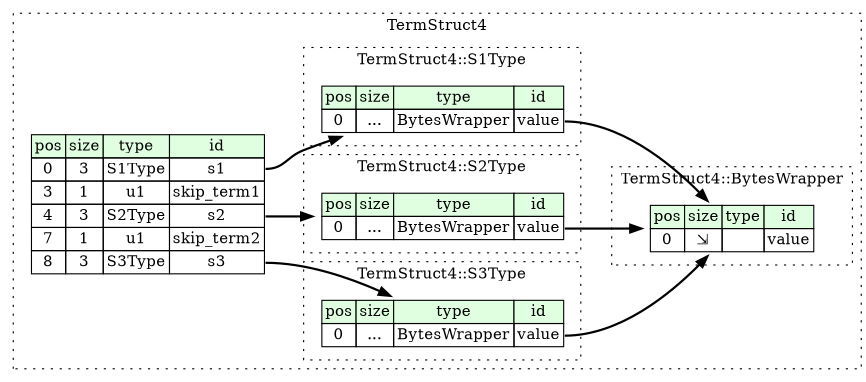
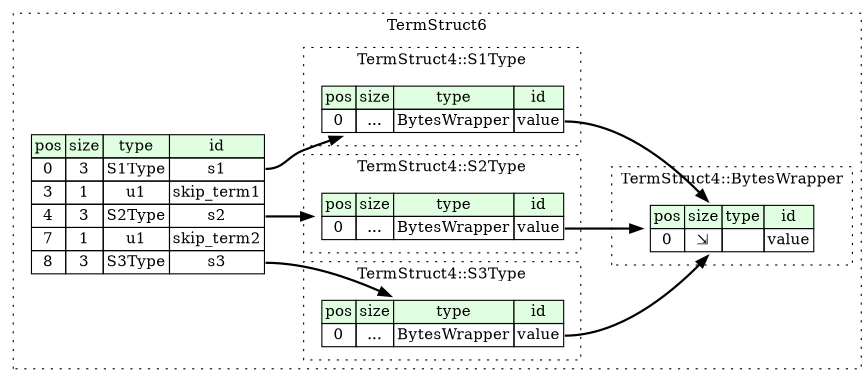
(437, 26) -> (437, 26)
